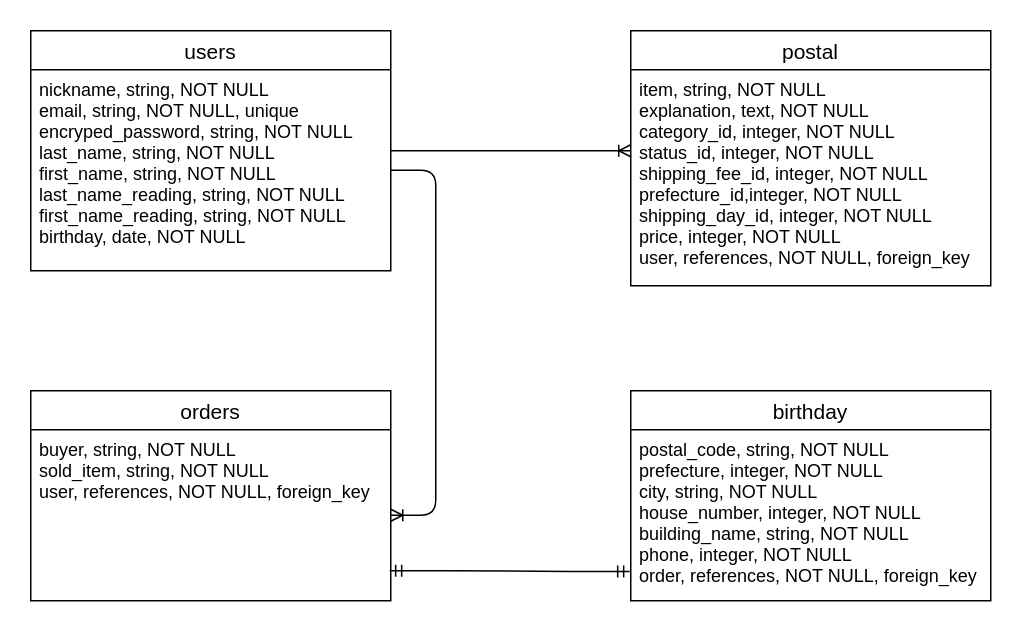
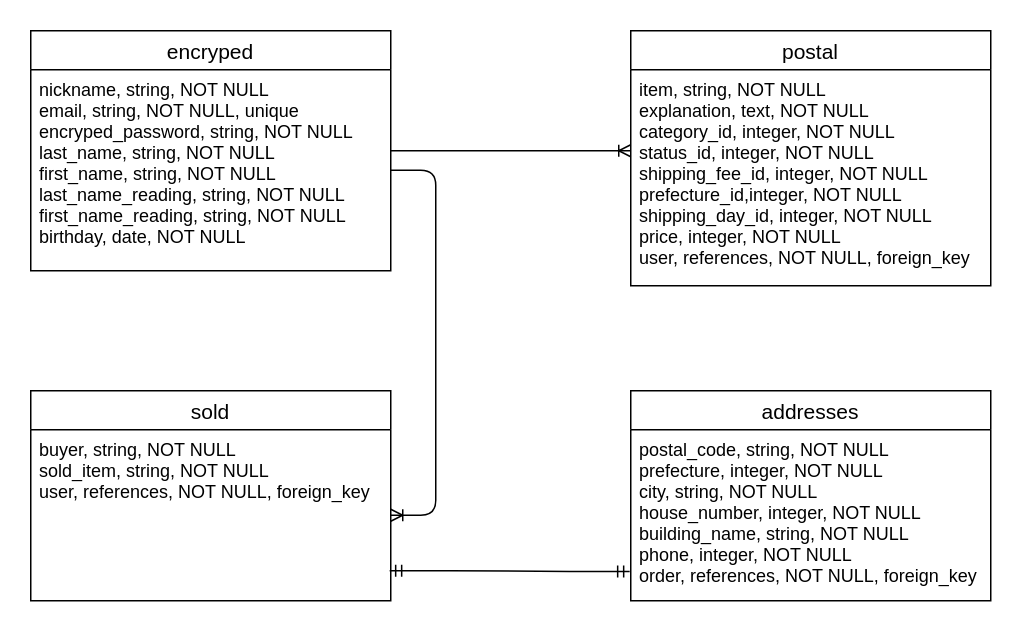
(210, 52) -> (210, 52)
(210, 412) -> (210, 412)
(810, 412) -> (810, 412)
